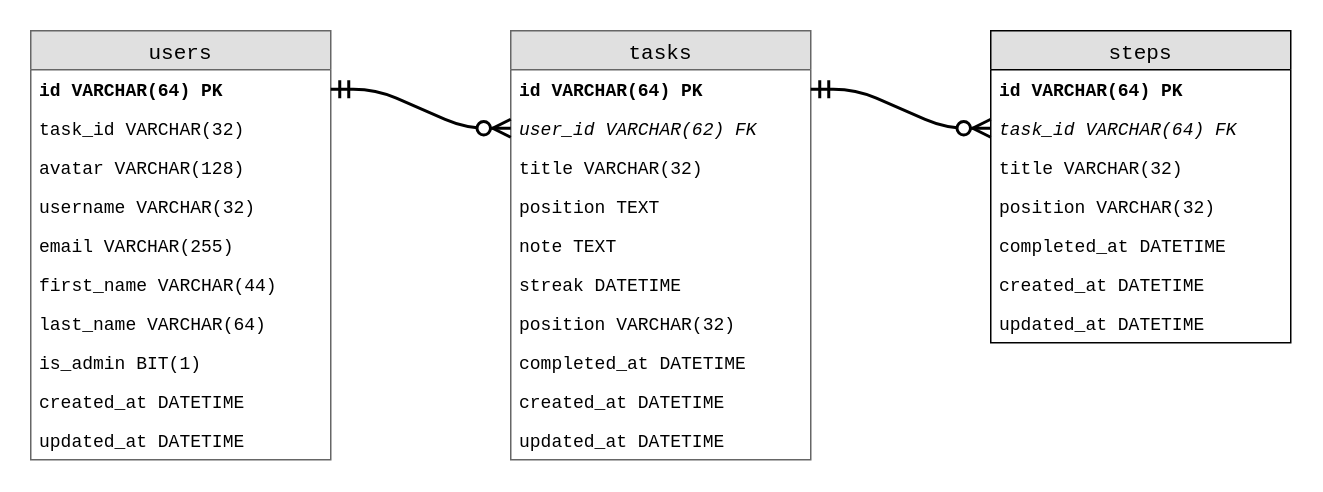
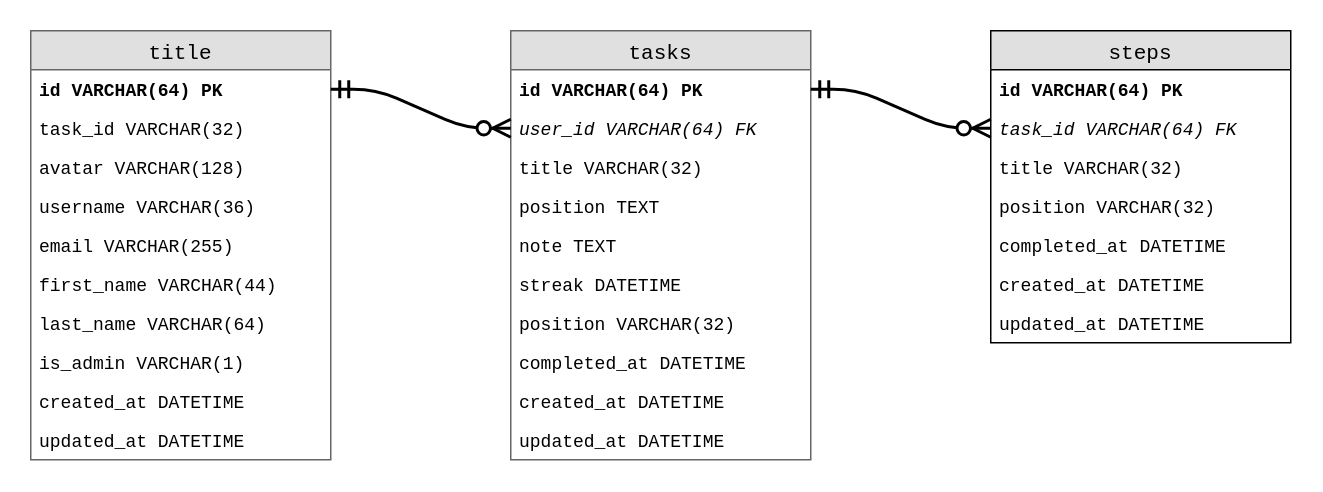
(180, 52) -> (180, 52)
(623, 129) -> (623, 129)
(137, 207) -> (137, 207)
(108, 363) -> (128, 363)
